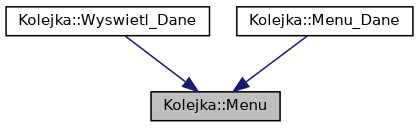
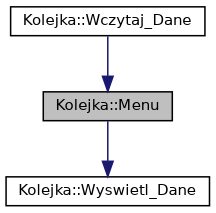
(325, 21) -> (108, 21)
(155, 59) -> (108, 141)
